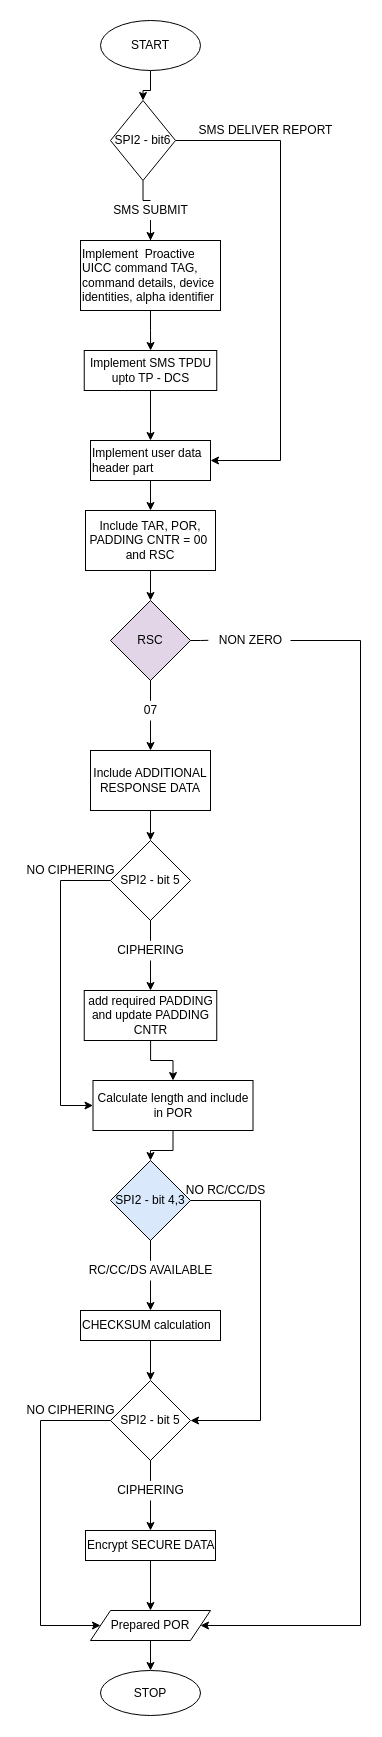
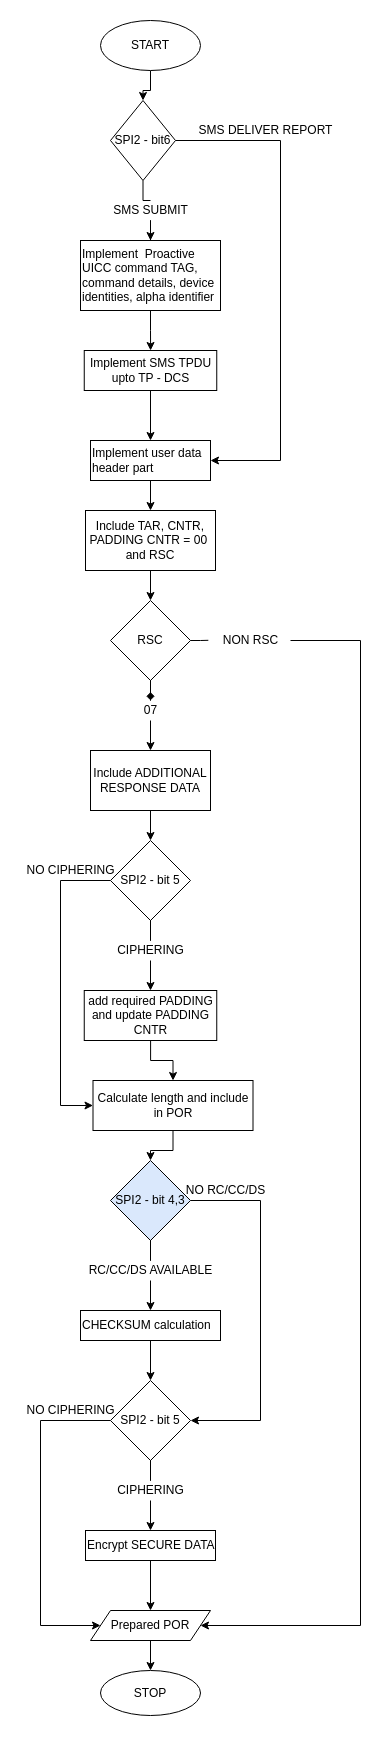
(151, 541) -> (151, 541)
(151, 641) -> (151, 641)
(251, 641) -> (251, 641)
(151, 696) -> (151, 692)
